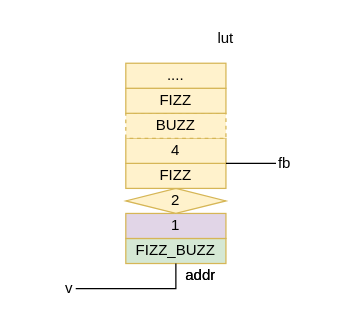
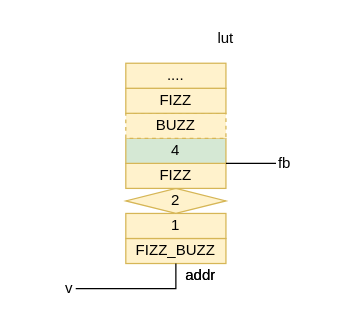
(176, 151) -> (176, 151)
(176, 226) -> (176, 226)
(176, 251) -> (176, 251)
